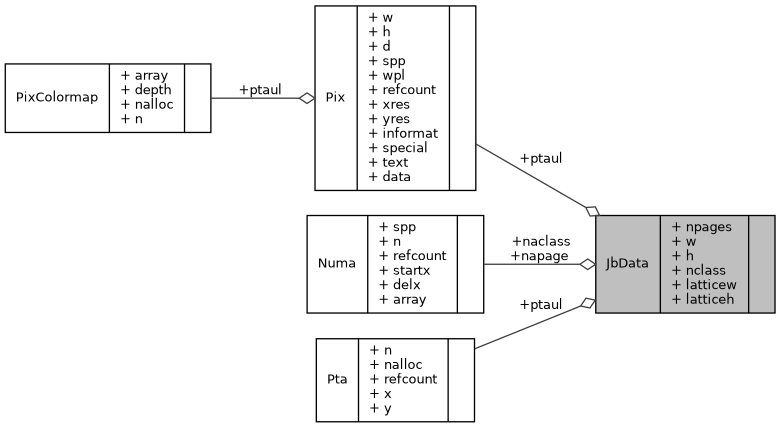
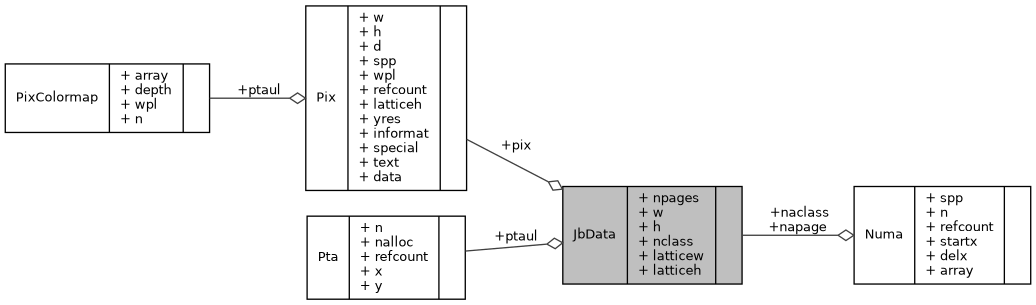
(147, 105) -> (139, 105)
(389, 105) -> (391, 105)
(540, 159) -> (515, 146)
(532, 264) -> (790, 235)
